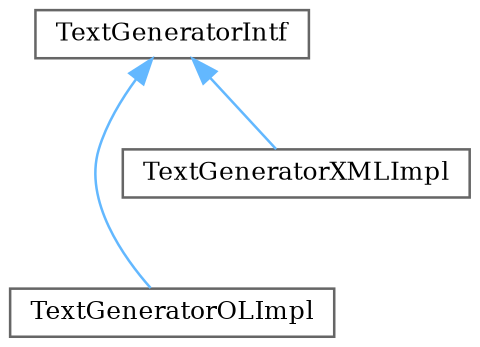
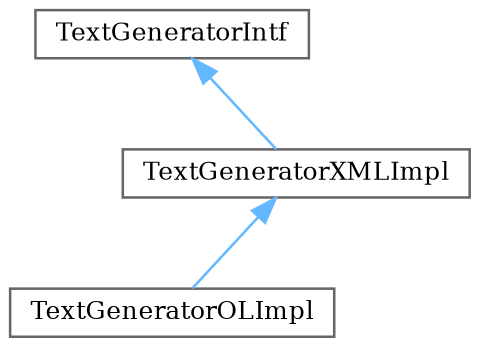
(96, 186) -> (225, 253)
